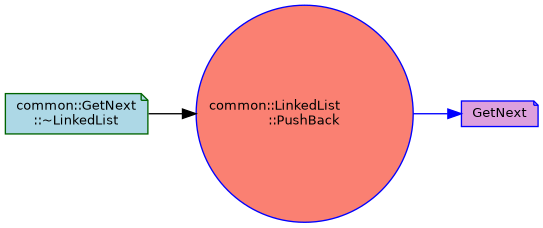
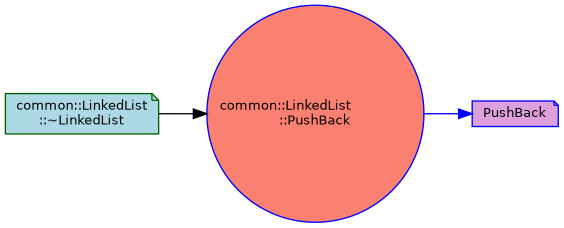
(77, 114) -> (82, 114)
(500, 114) -> (515, 114)
